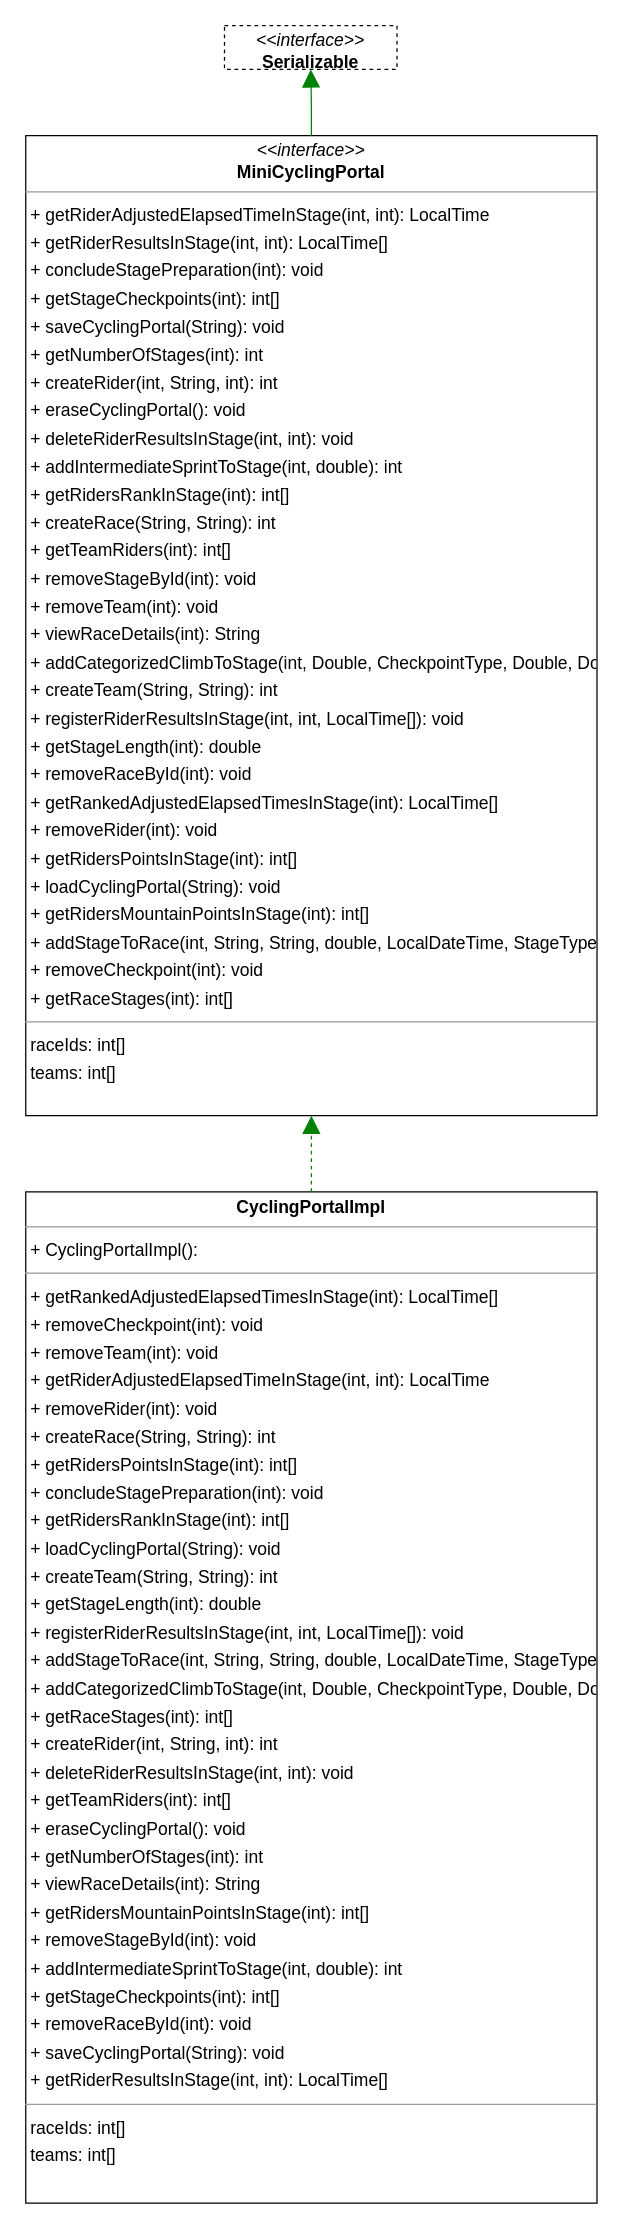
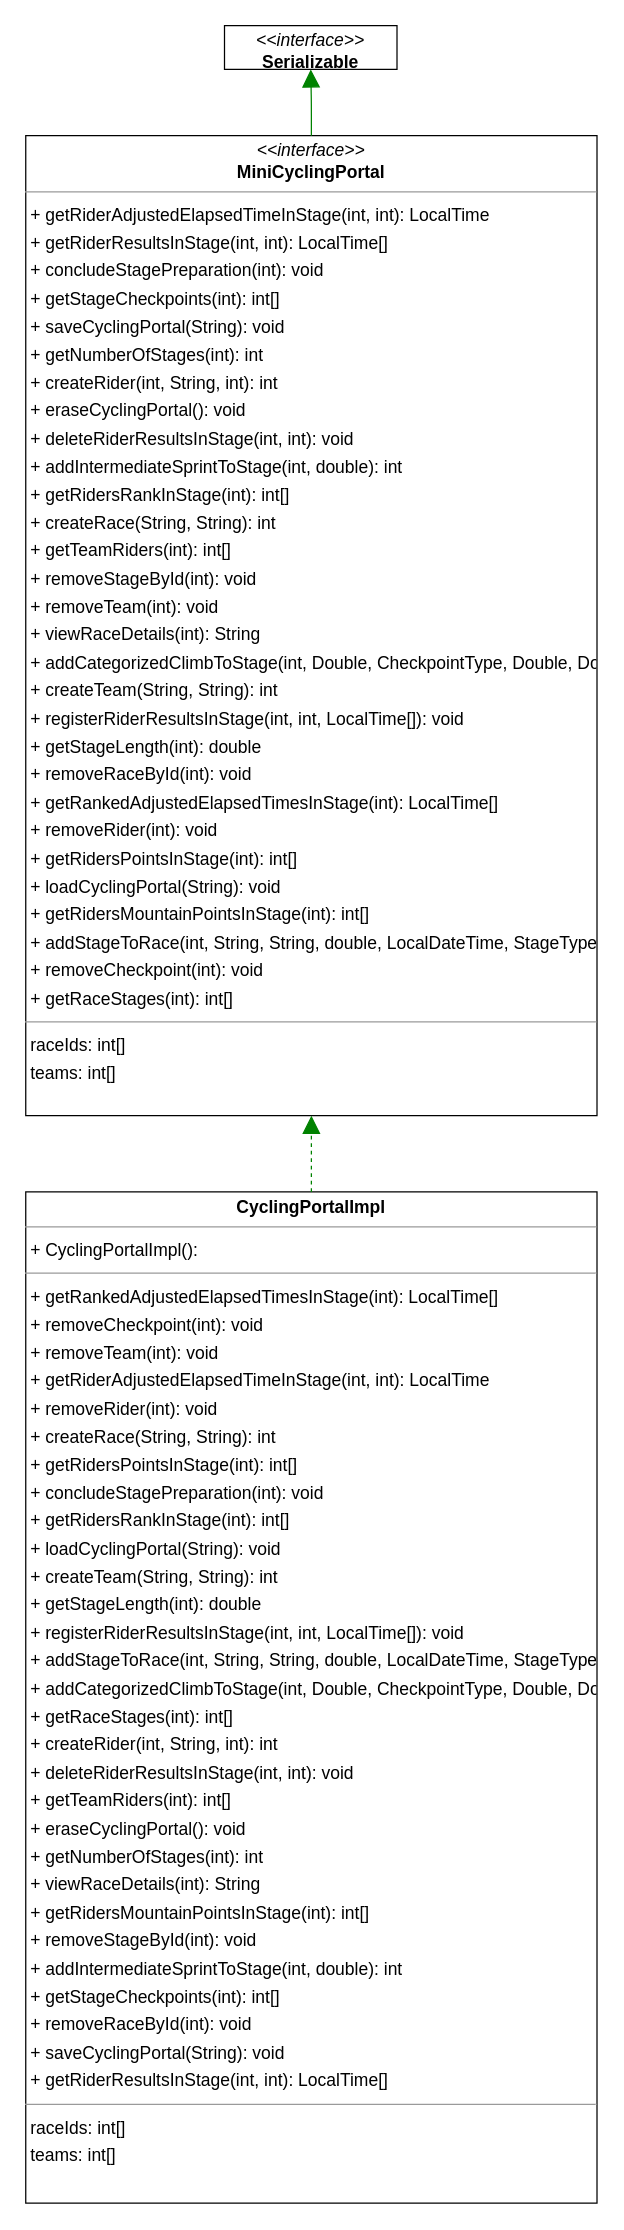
(311, 48) -> (311, 48)
